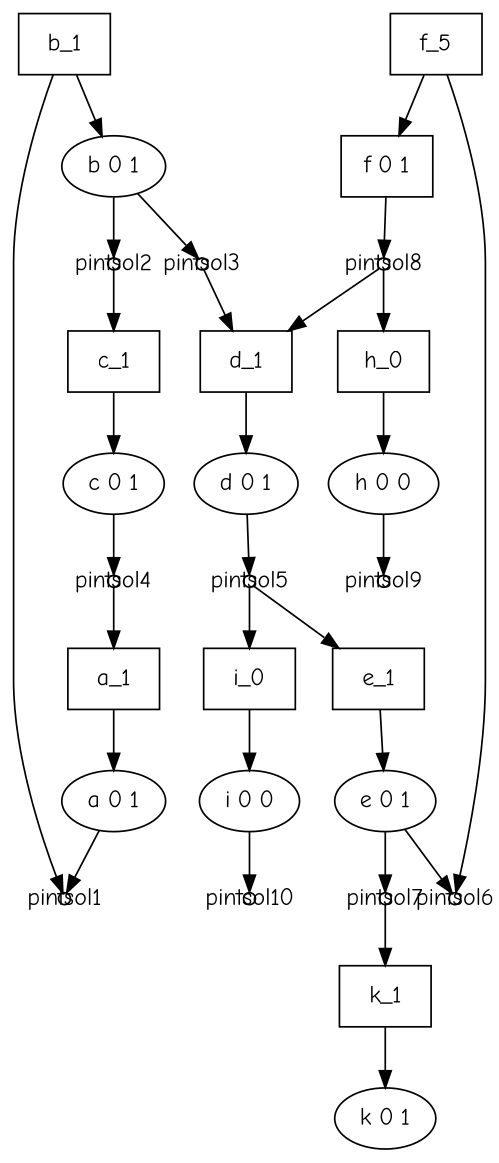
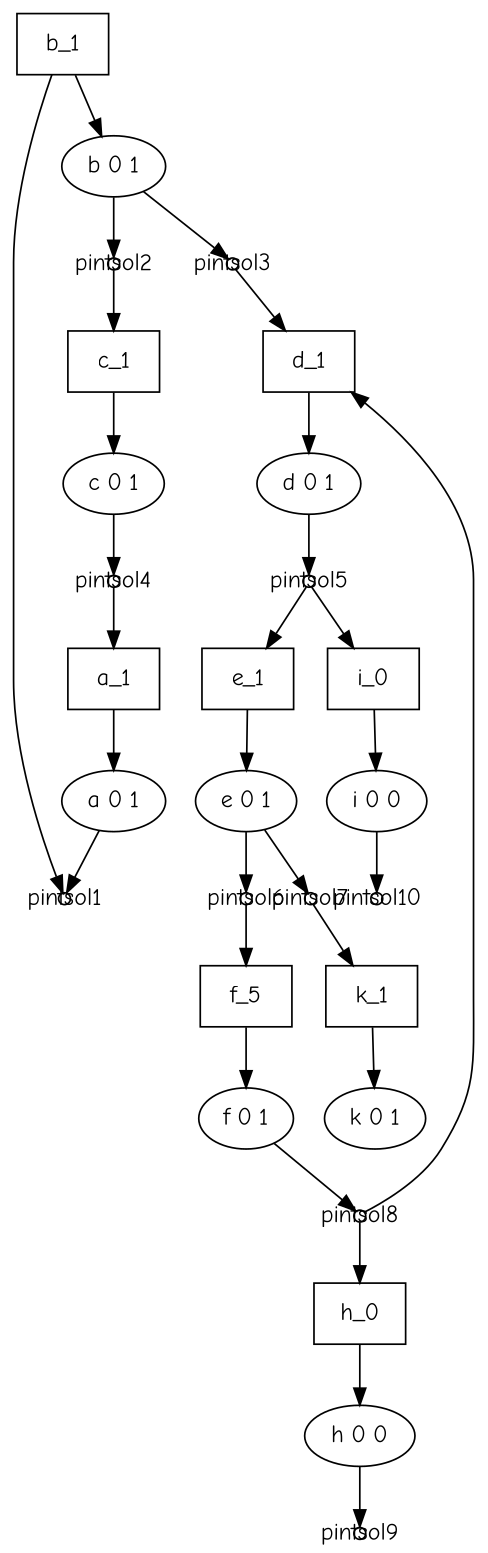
(387, 166) -> (246, 1118)
(485, 474) -> (246, 927)
